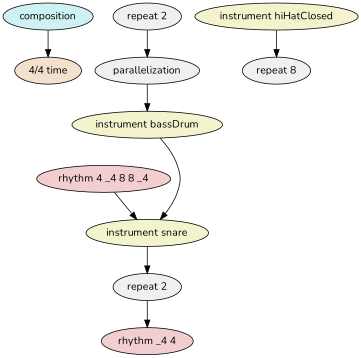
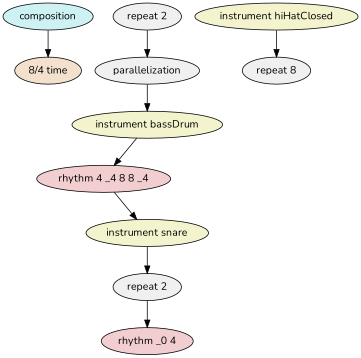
(48, 71) -> (48, 71)
(180, 175) -> (128, 149)
(147, 341) -> (147, 341)
